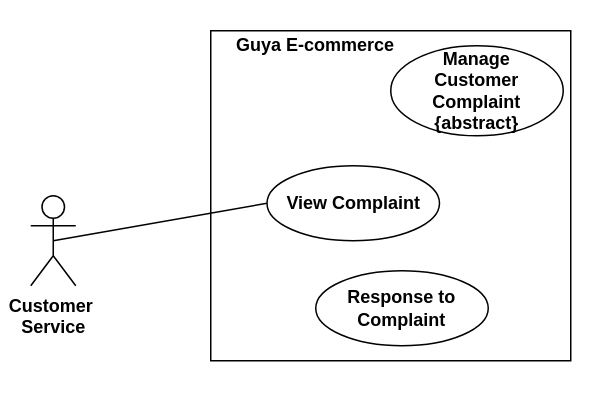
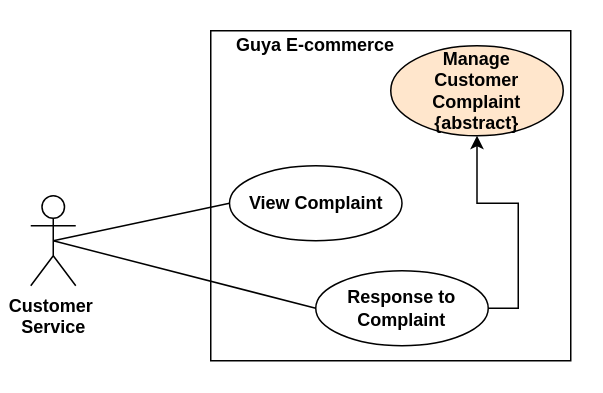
(477, 91) -> (477, 91)
(353, 203) -> (316, 203)
none -> (518, 222)
none -> (186, 275)
